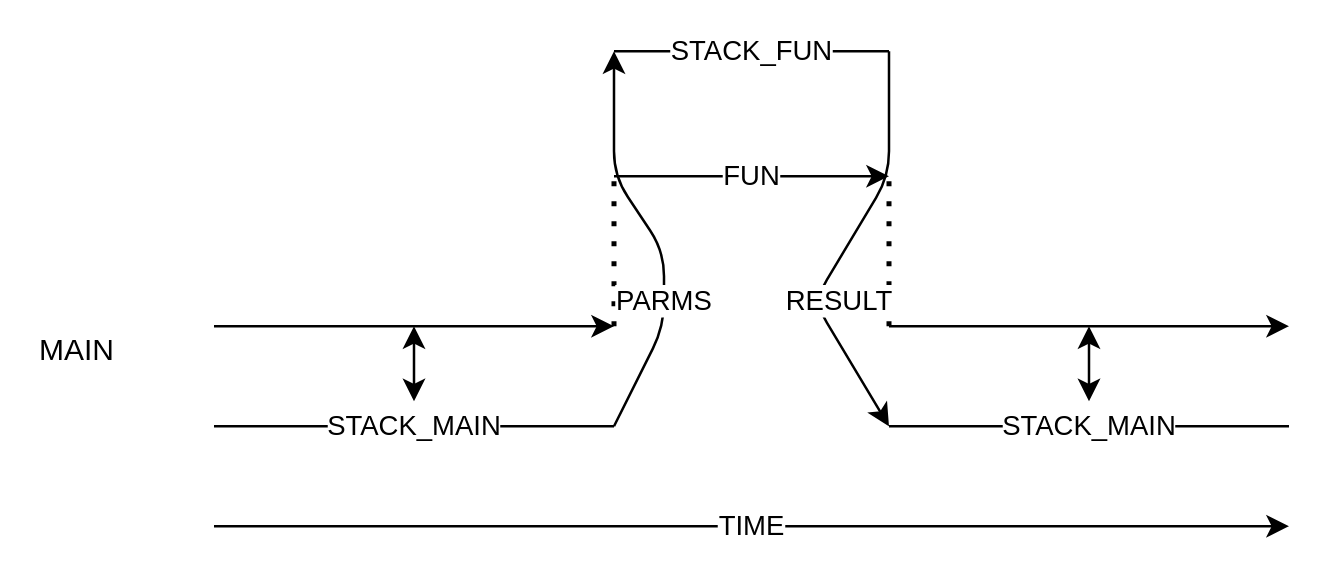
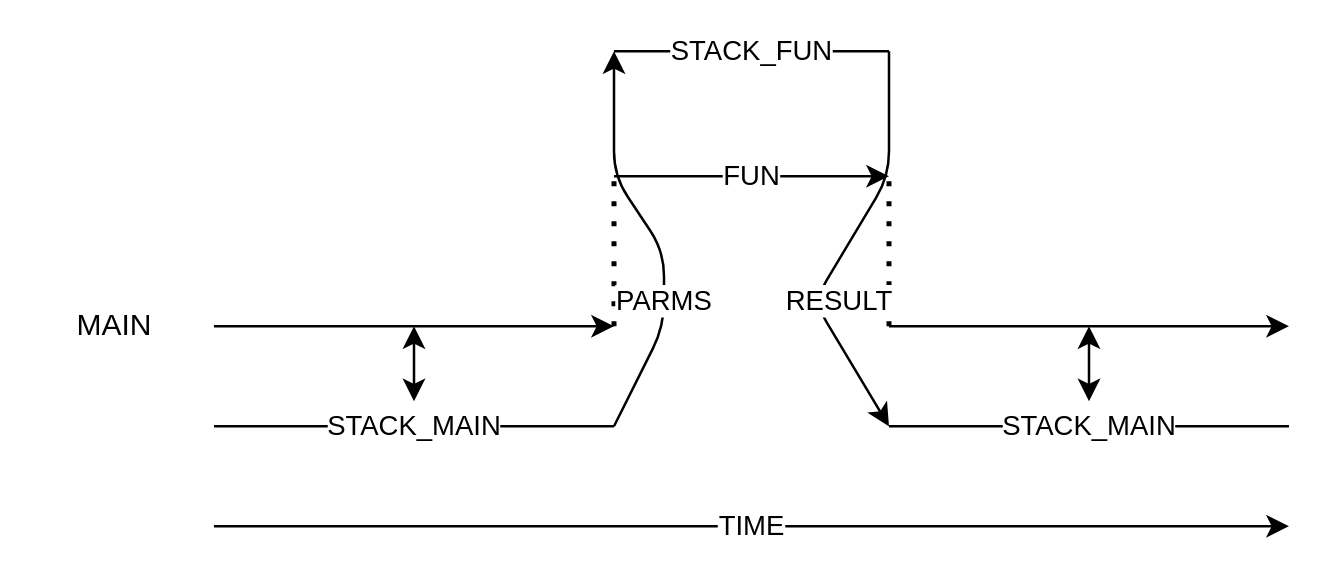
(76, 351) -> (114, 326)
